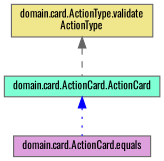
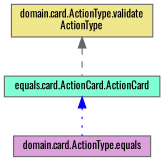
(82, 86) -> (82, 86)
(82, 146) -> (82, 146)
